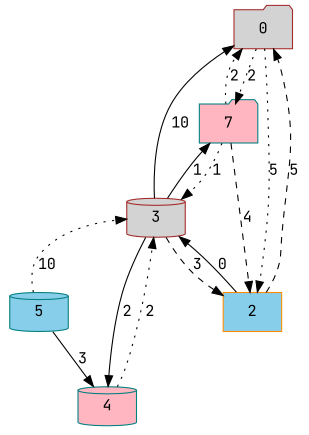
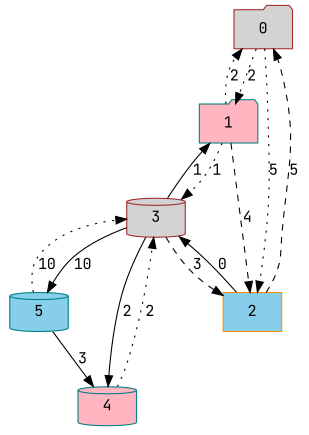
(167, 114) -> (84, 249)
(229, 123) -> (229, 123)
